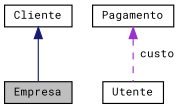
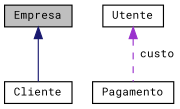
(38, 60) -> (38, 60)
(133, 60) -> (133, 60)
